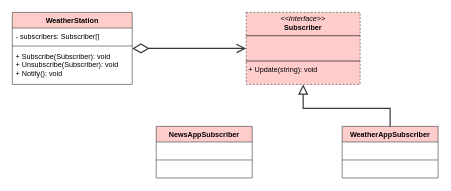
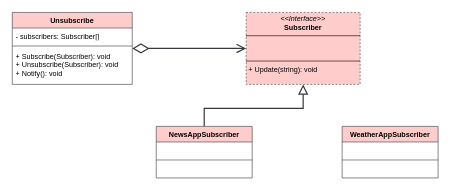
(72, 21) -> (72, 21)
none -> (243, 108)
(357, 108) -> none
